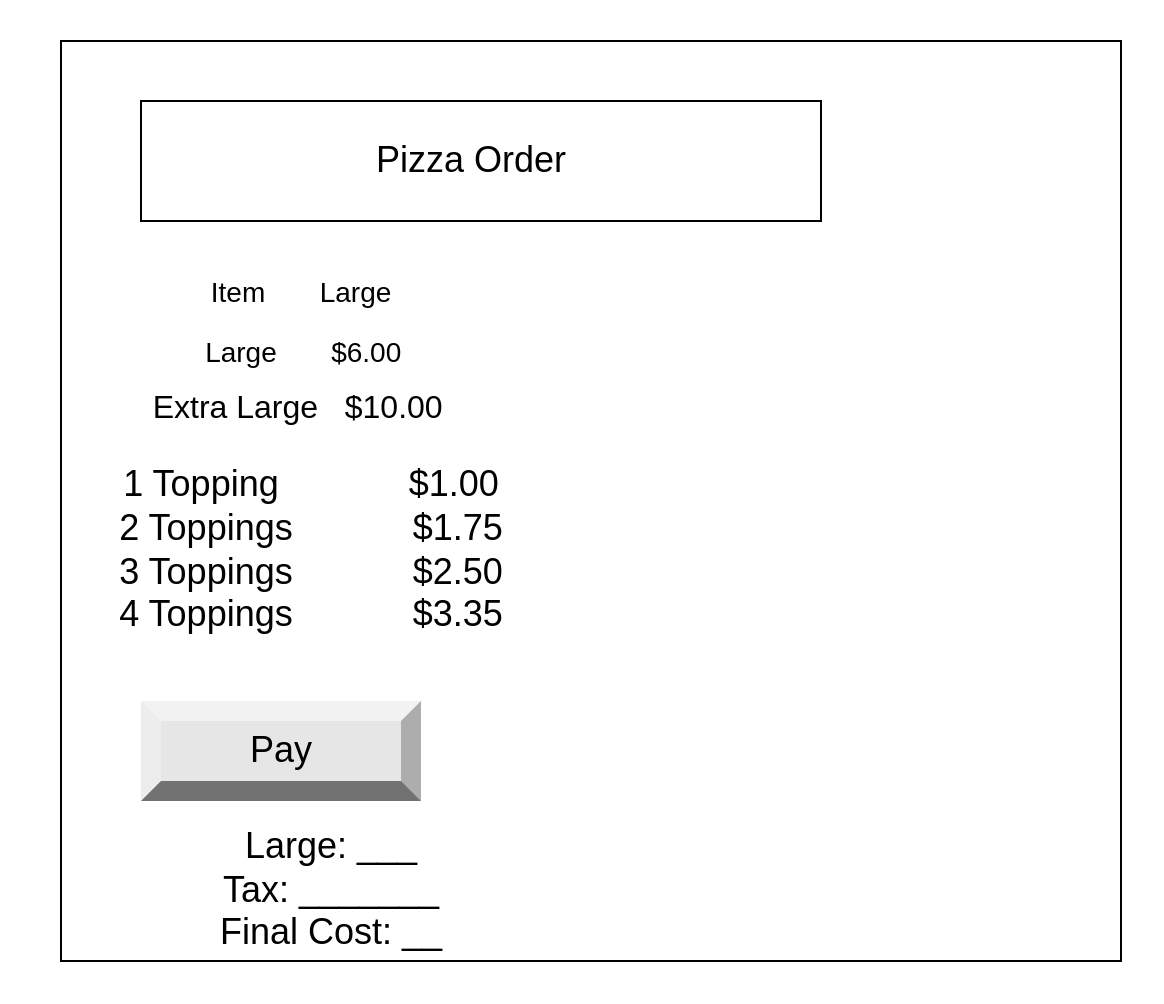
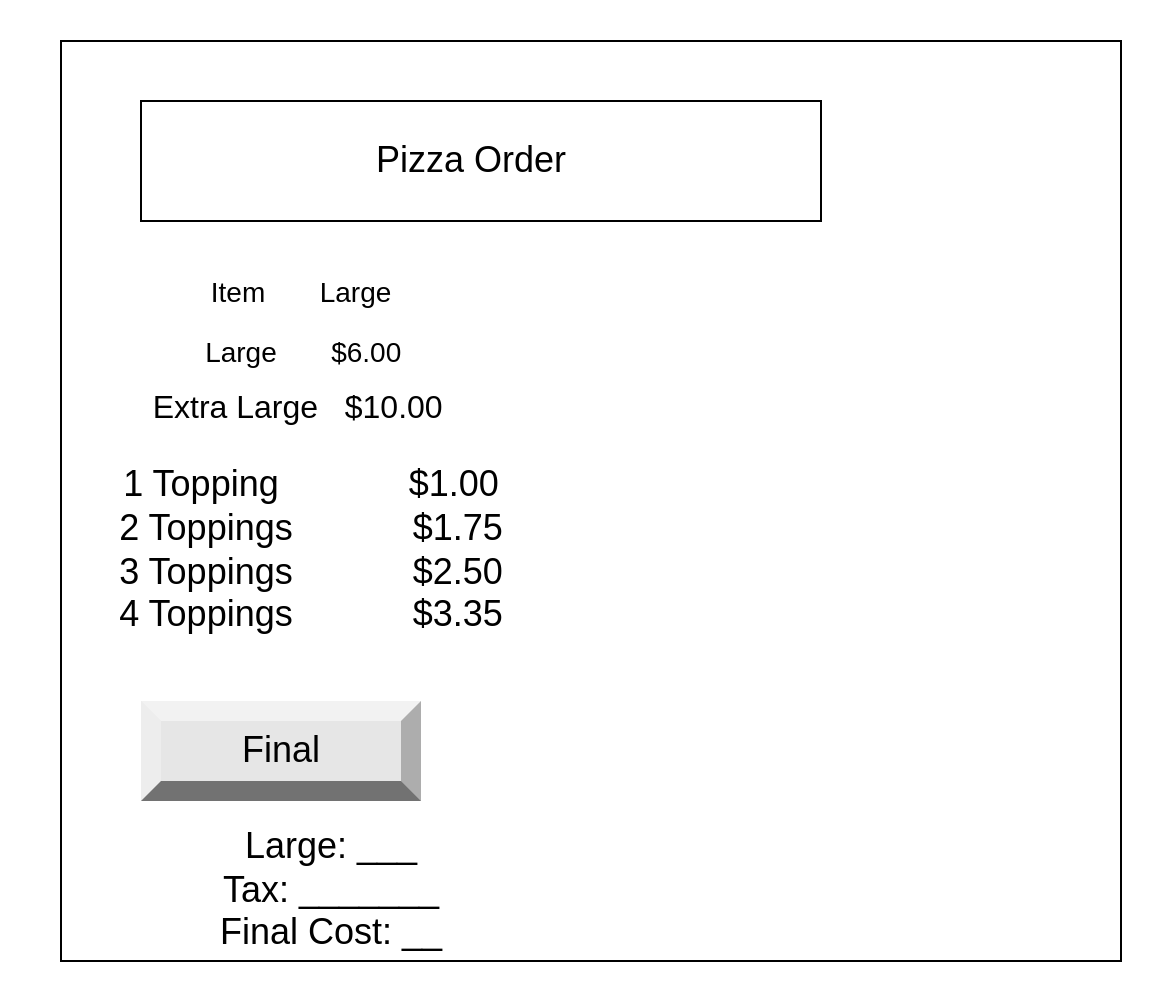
(282, 751) -> (282, 751)
